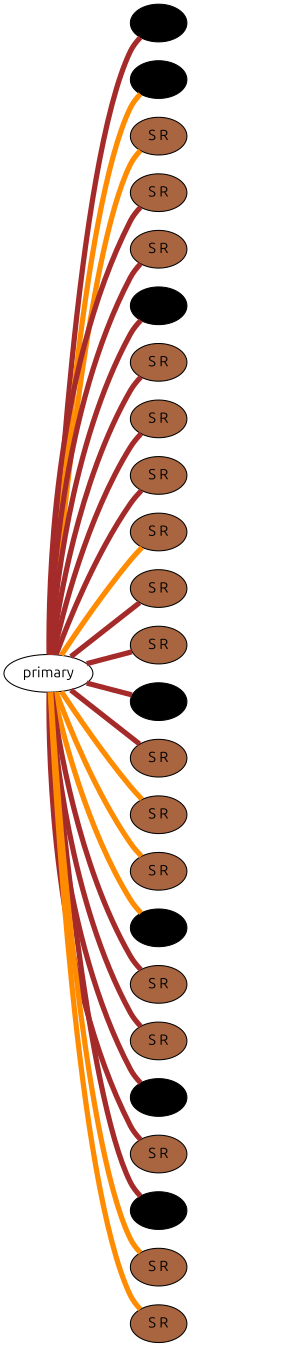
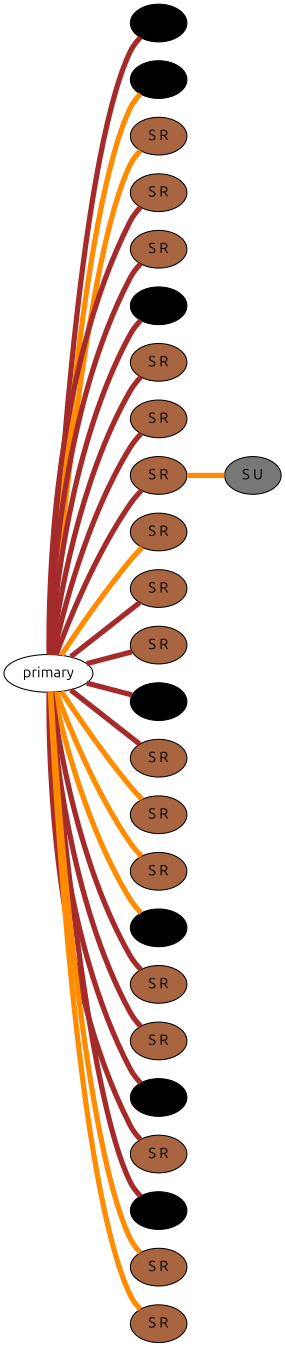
none -> (253, 475)
